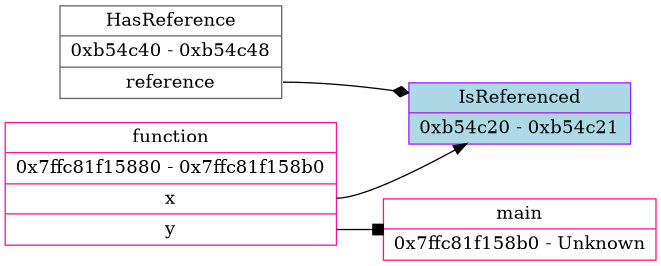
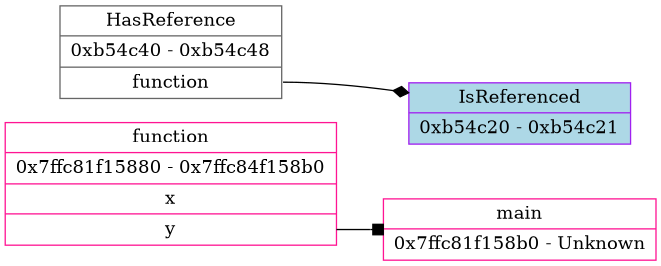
(171, 82) -> (171, 82)
(171, 168) -> (171, 168)
(398, 179) -> none
